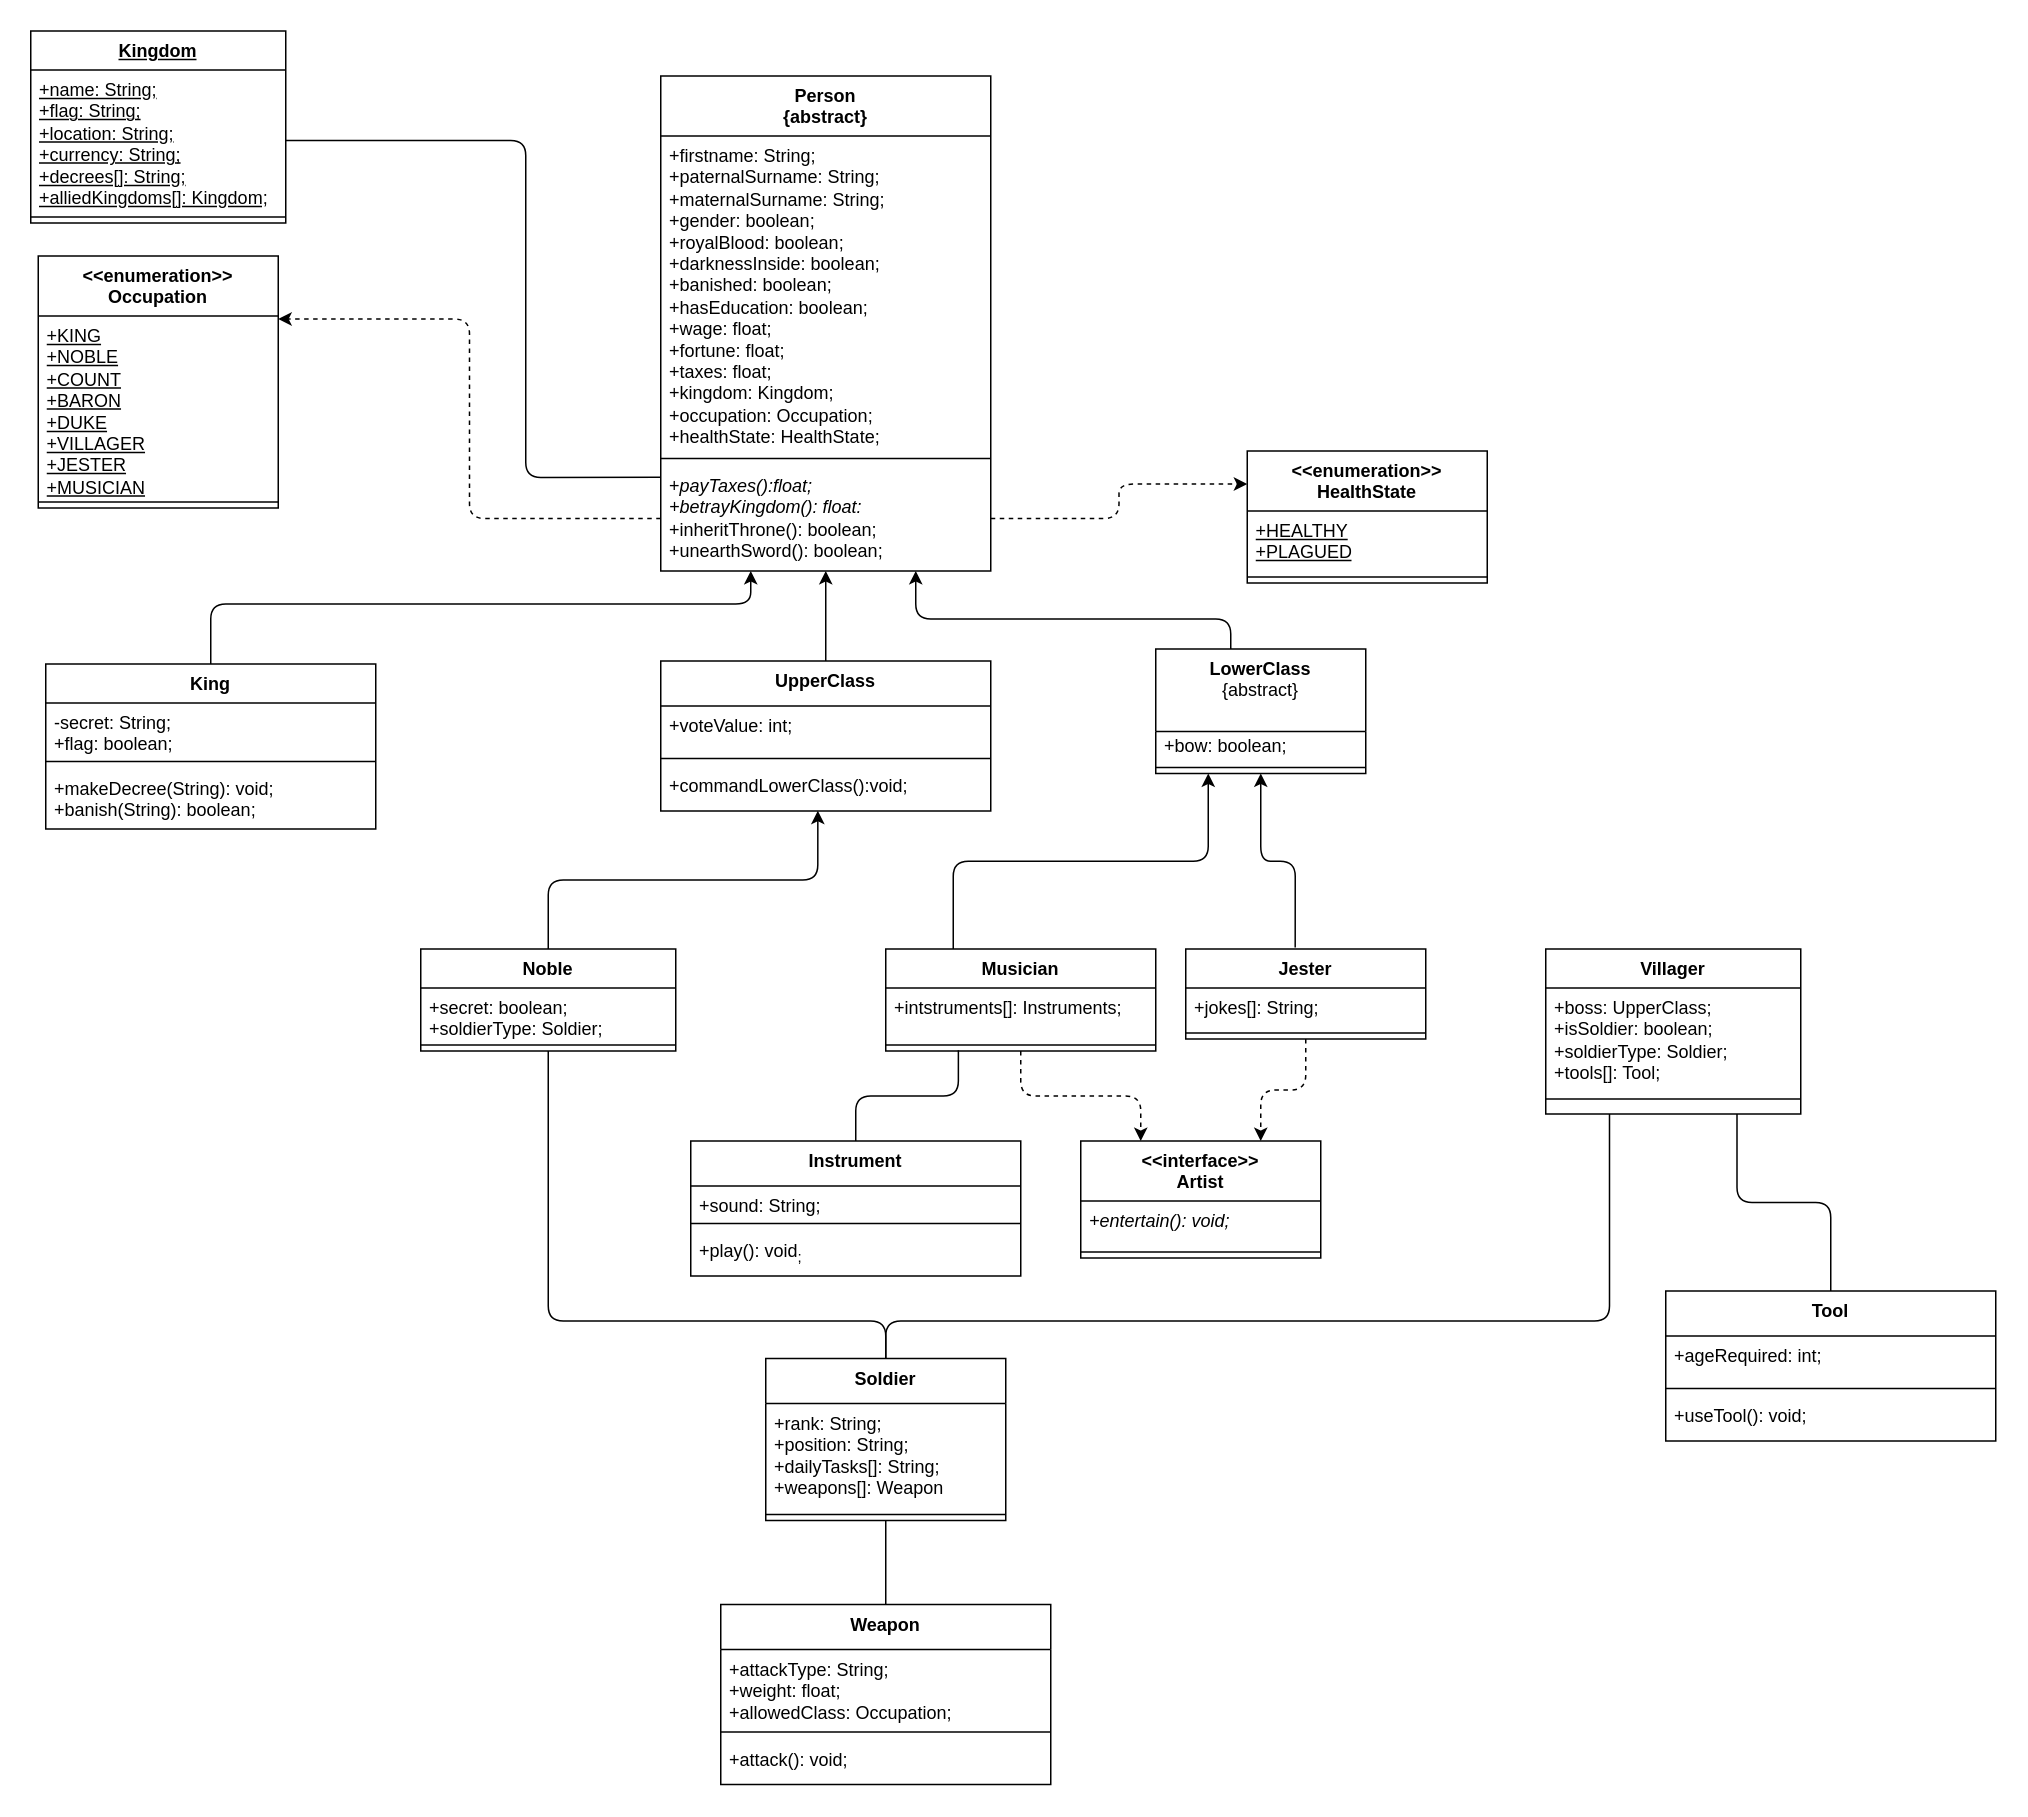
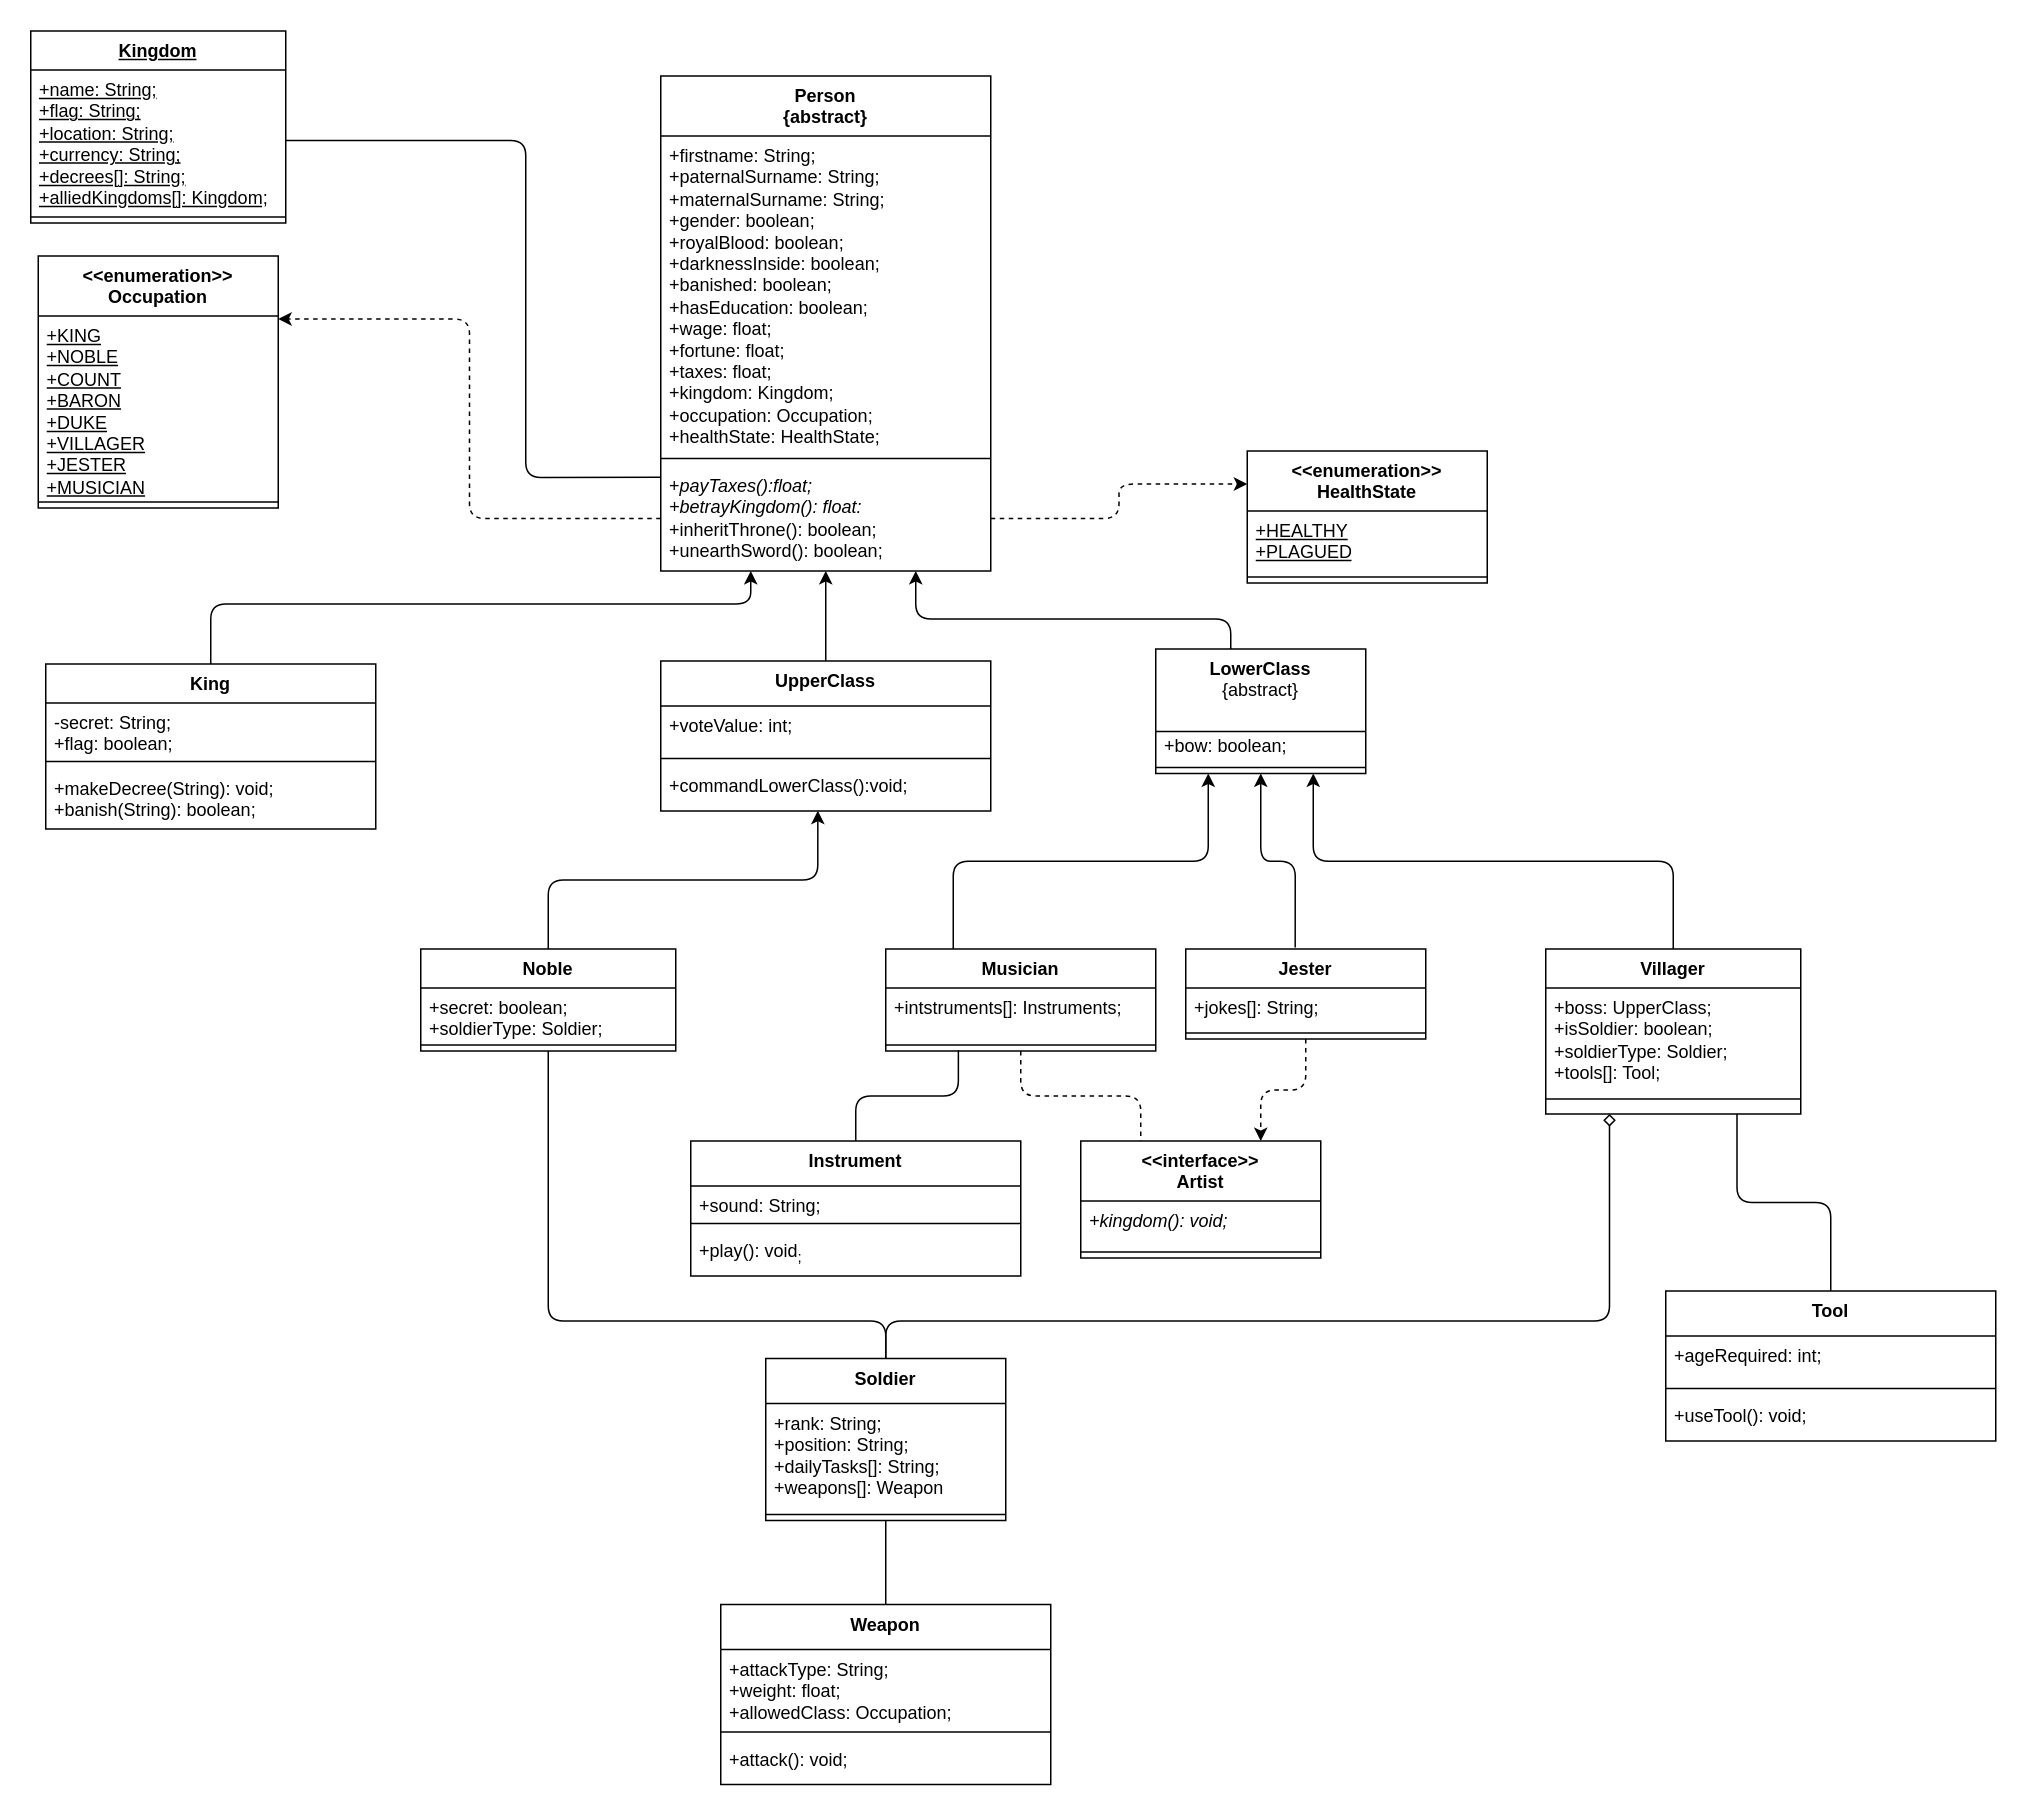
none -> (1498, 861)
(1610, 1121) -> (1610, 1126)
(1141, 1129) -> (1141, 1134)
(1174, 1222) -> (1164, 1222)
